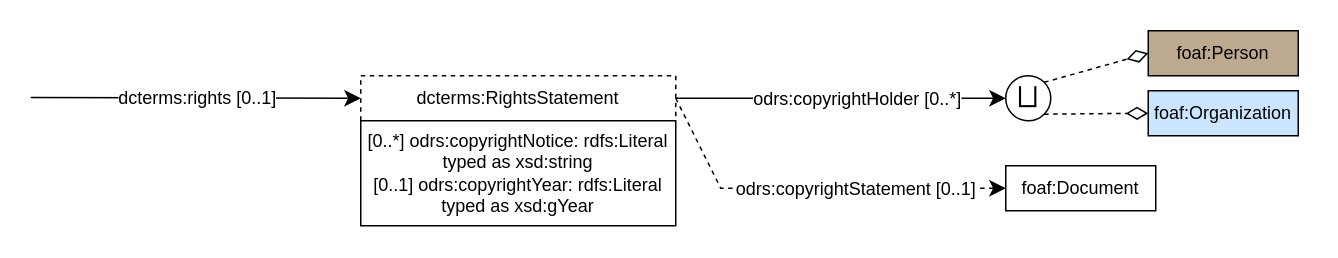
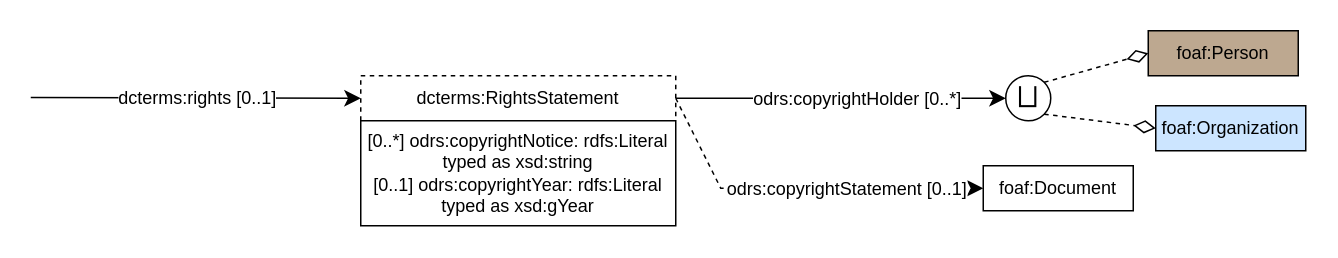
(1223, 113) -> (1231, 128)
(1081, 188) -> (1058, 188)
